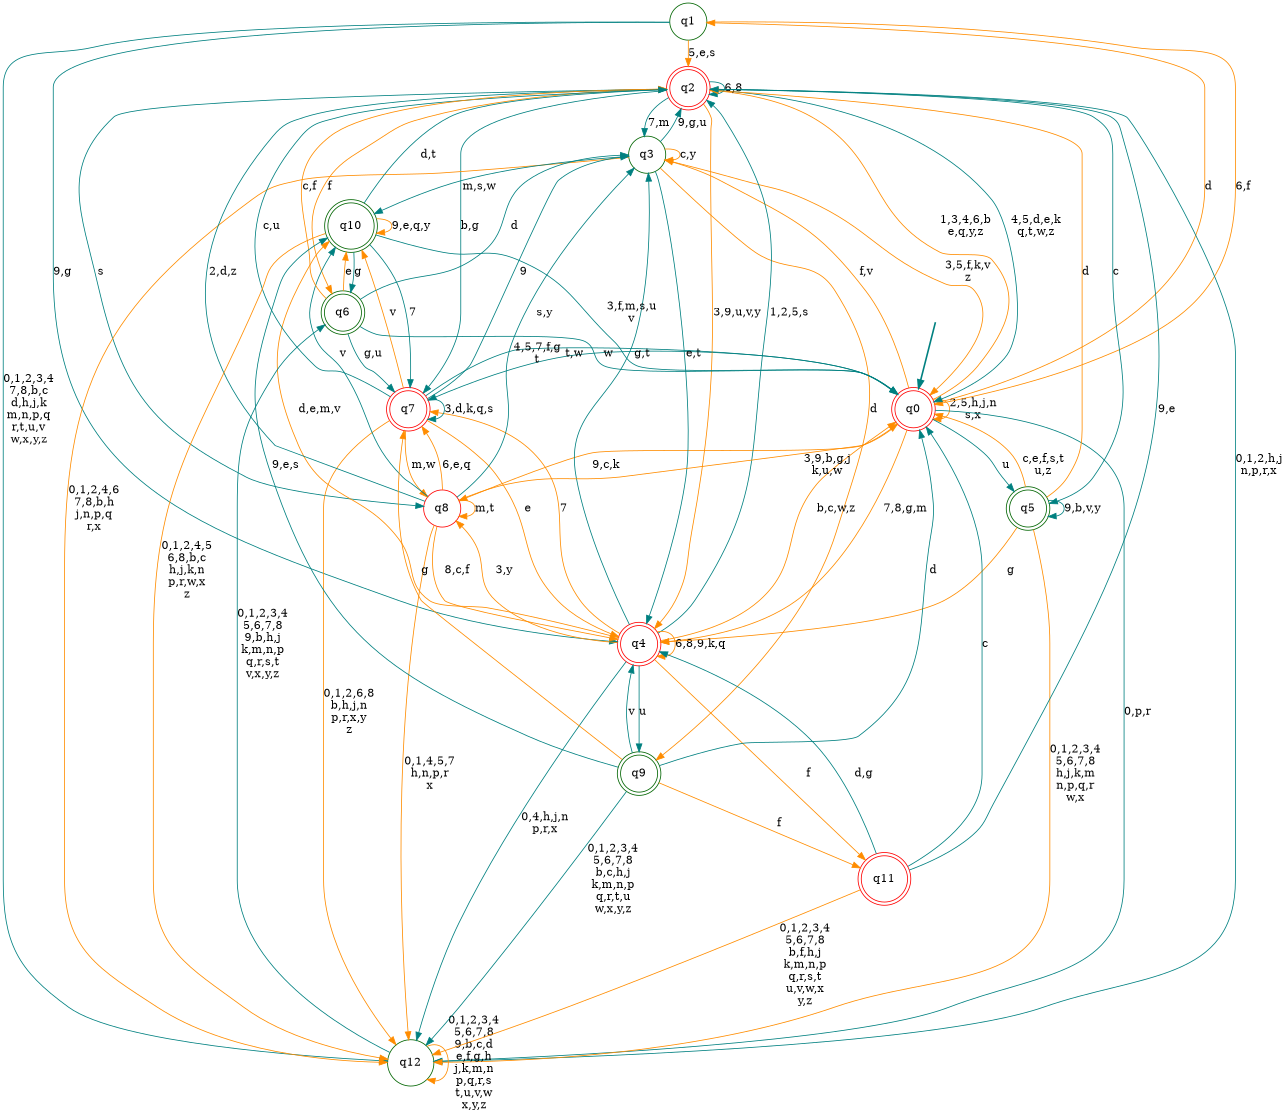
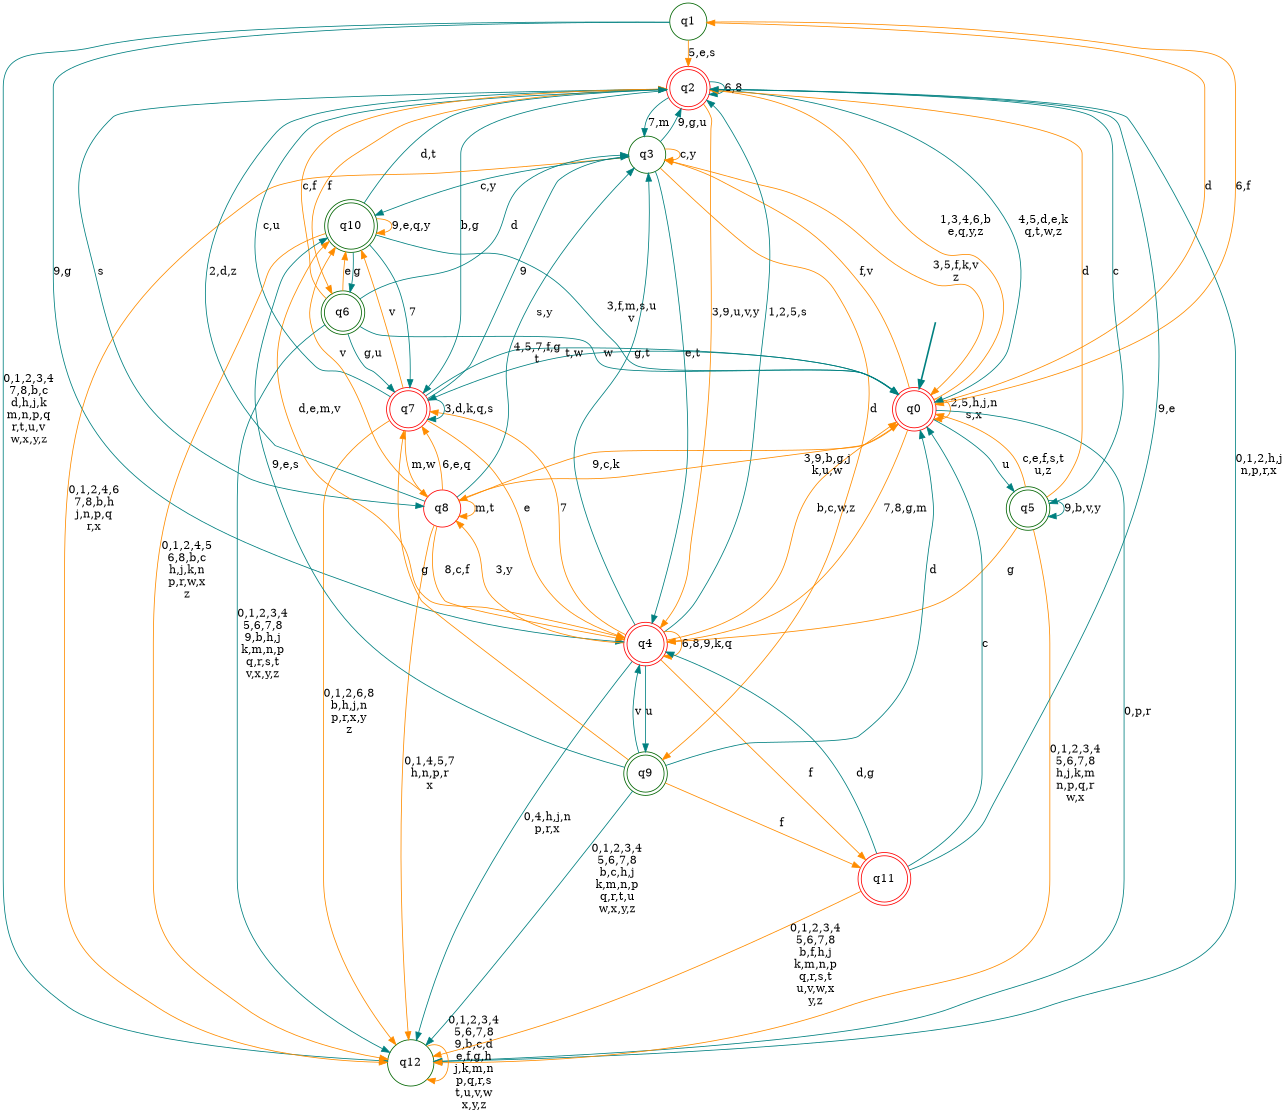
(480, 186) -> (489, 186)
(349, 380) -> (349, 380)
(237, 712) -> (237, 704)
